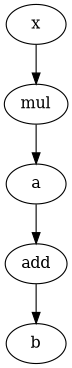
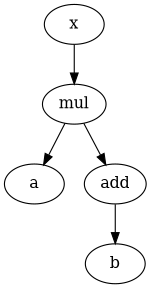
(36, 218) -> (92, 139)
